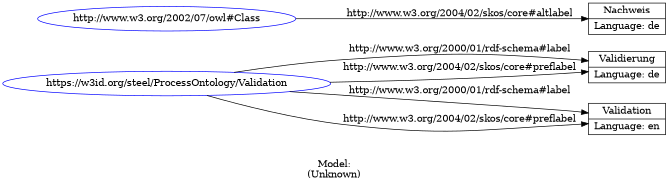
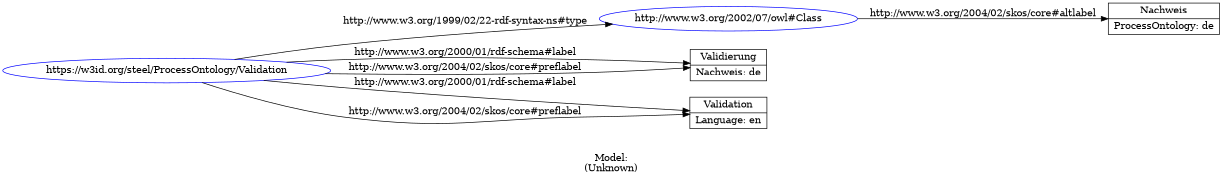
(627, 26) -> (1164, 26)
none -> (420, 37)
(627, 75) -> (728, 73)
